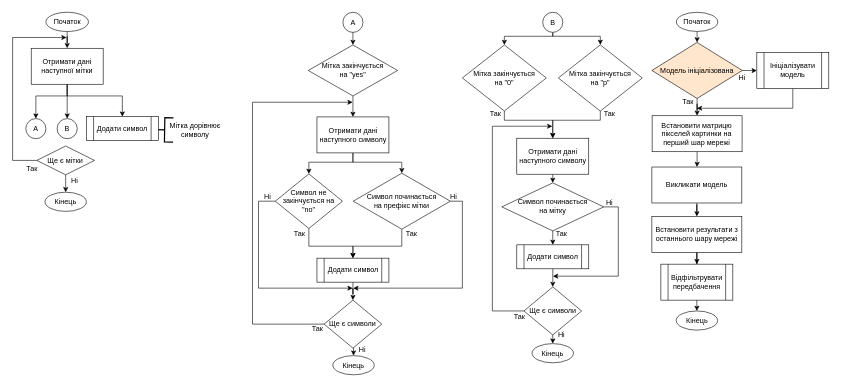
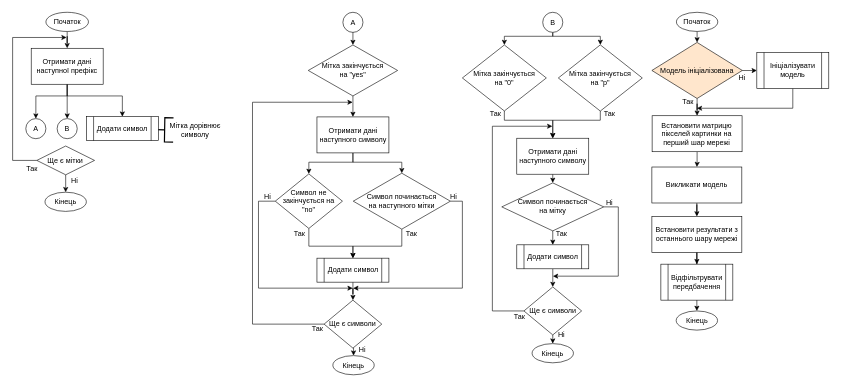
(67, 66) -> (67, 66)
(402, 201) -> (402, 201)
